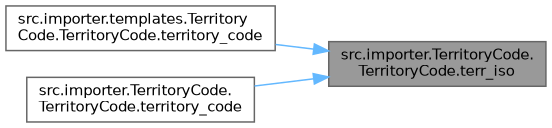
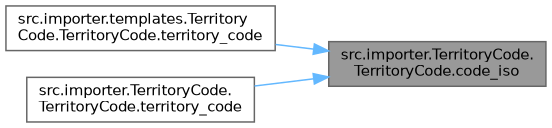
(437, 64) -> (437, 64)
